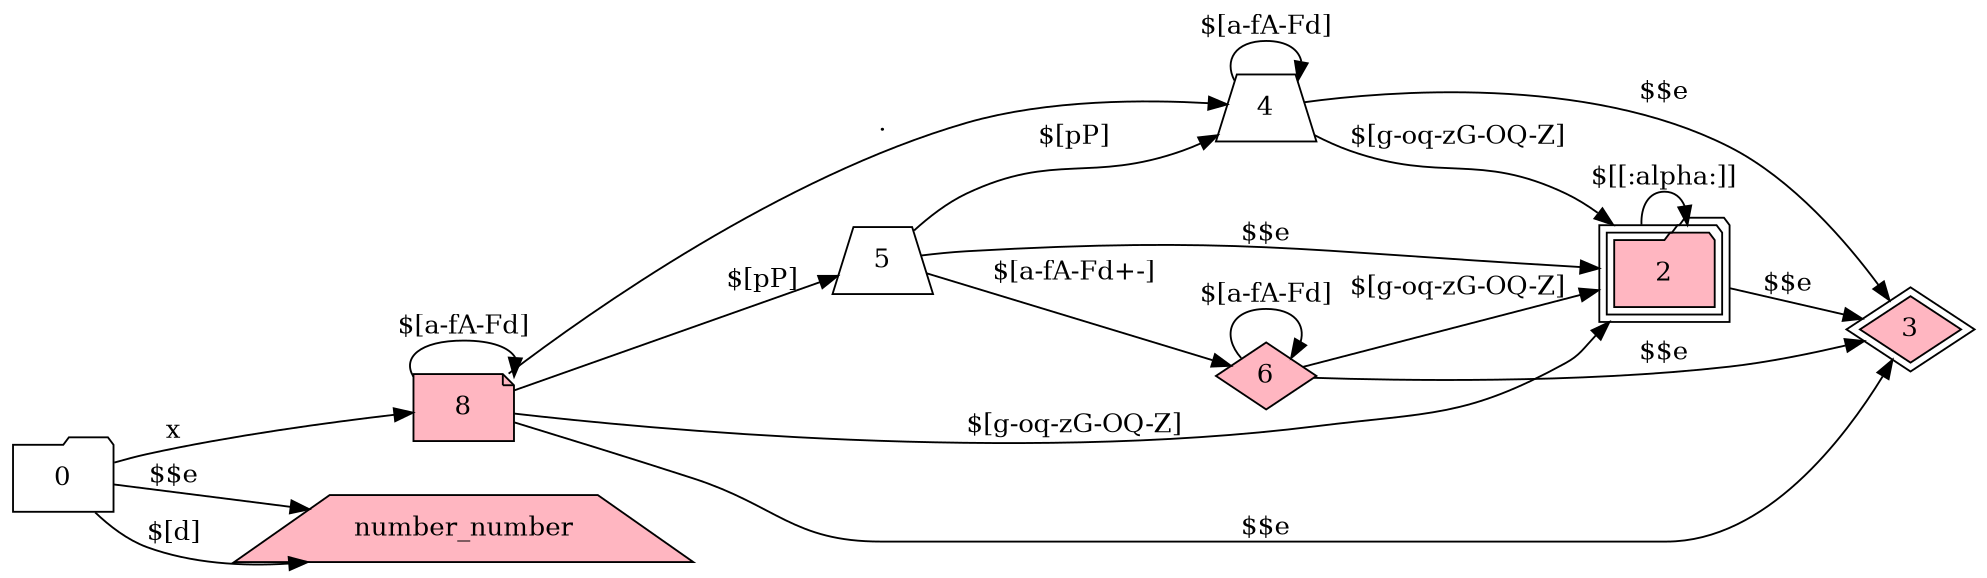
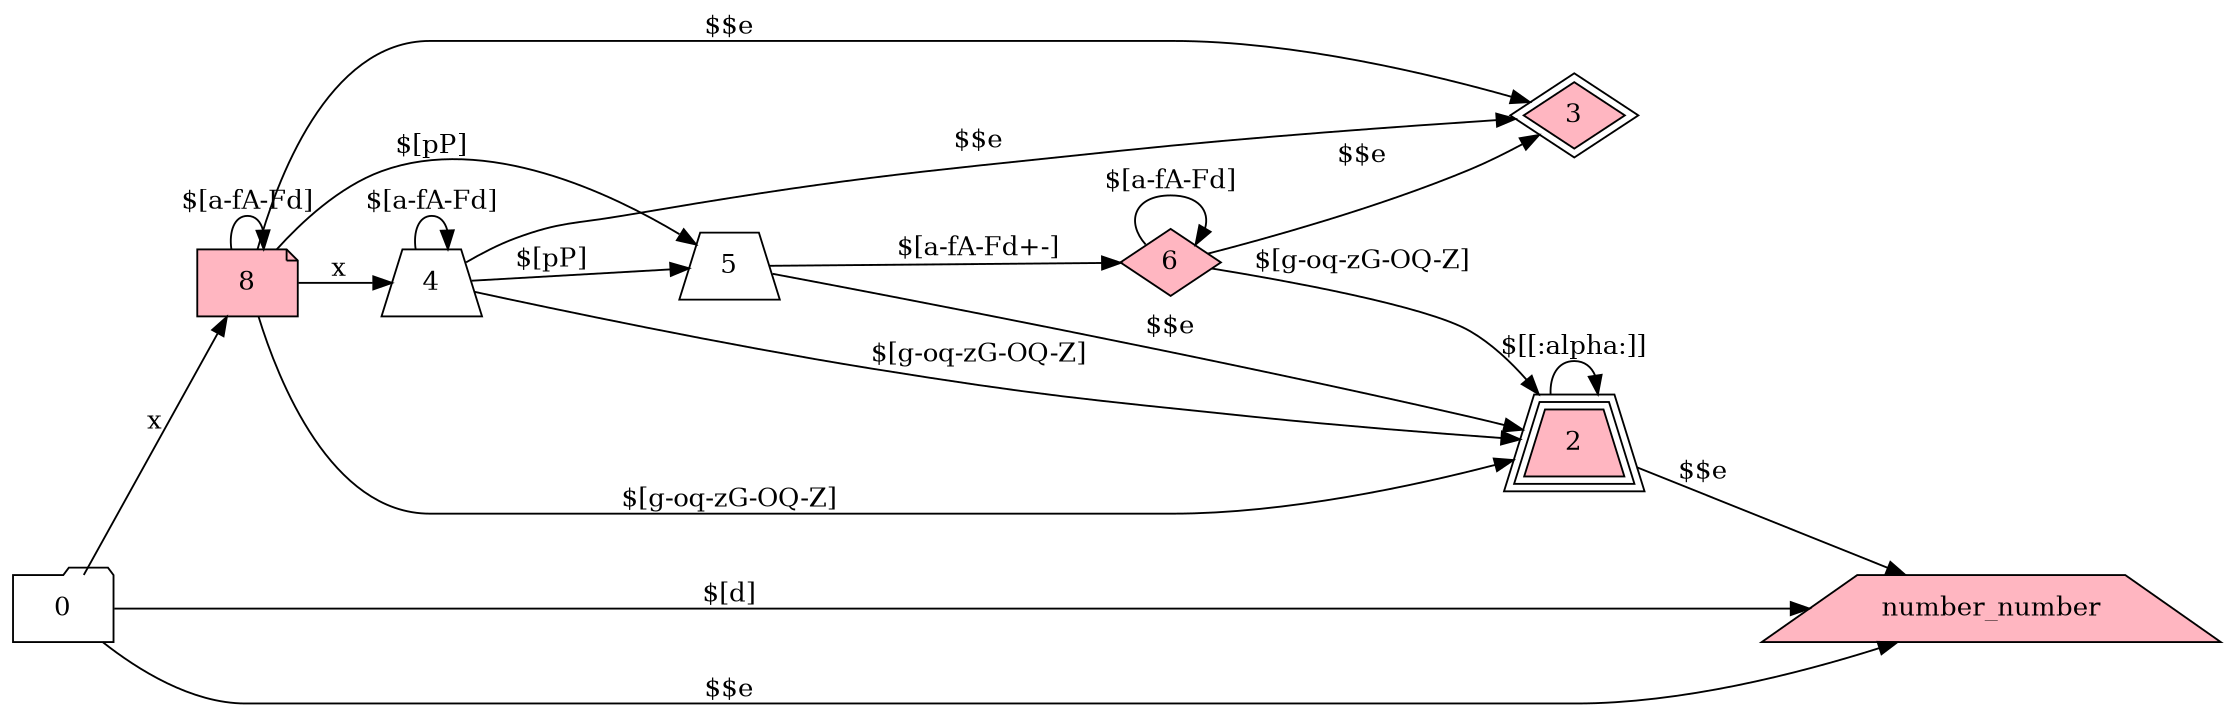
(883, 124) -> (340, 269)
(1051, 170) -> (571, 275)
(1664, 274) -> (1574, 443)
(1787, 301) -> (1763, 518)
